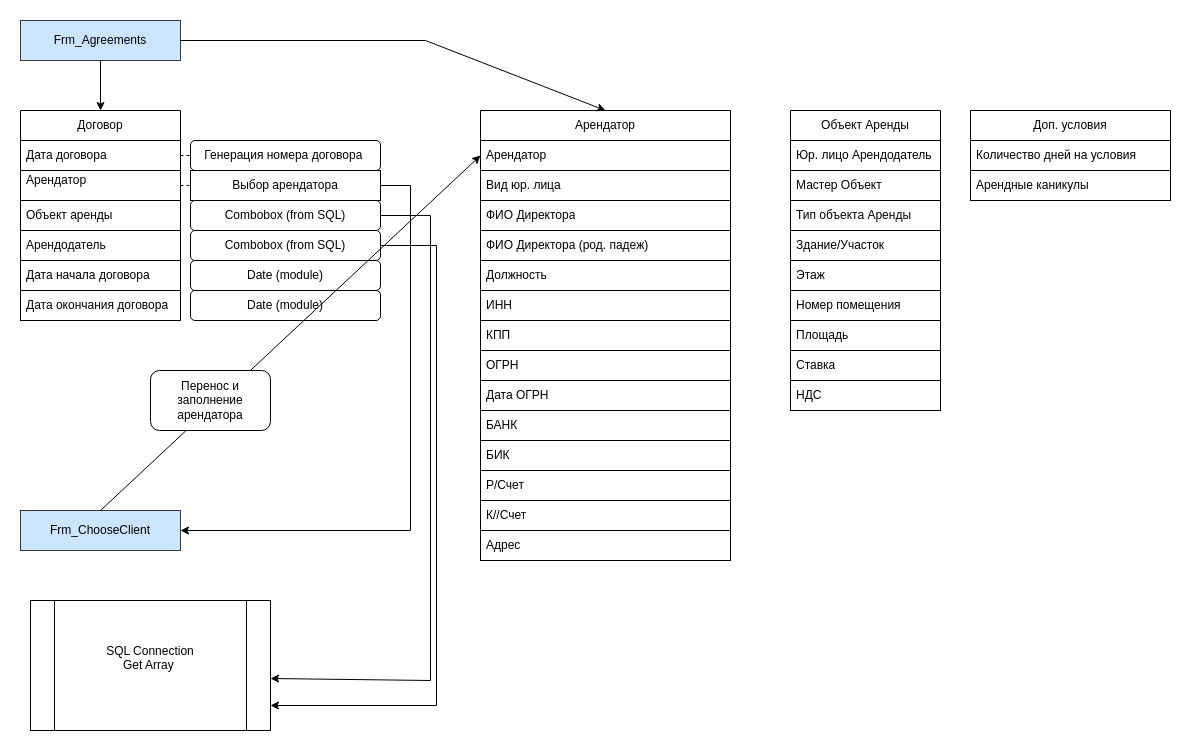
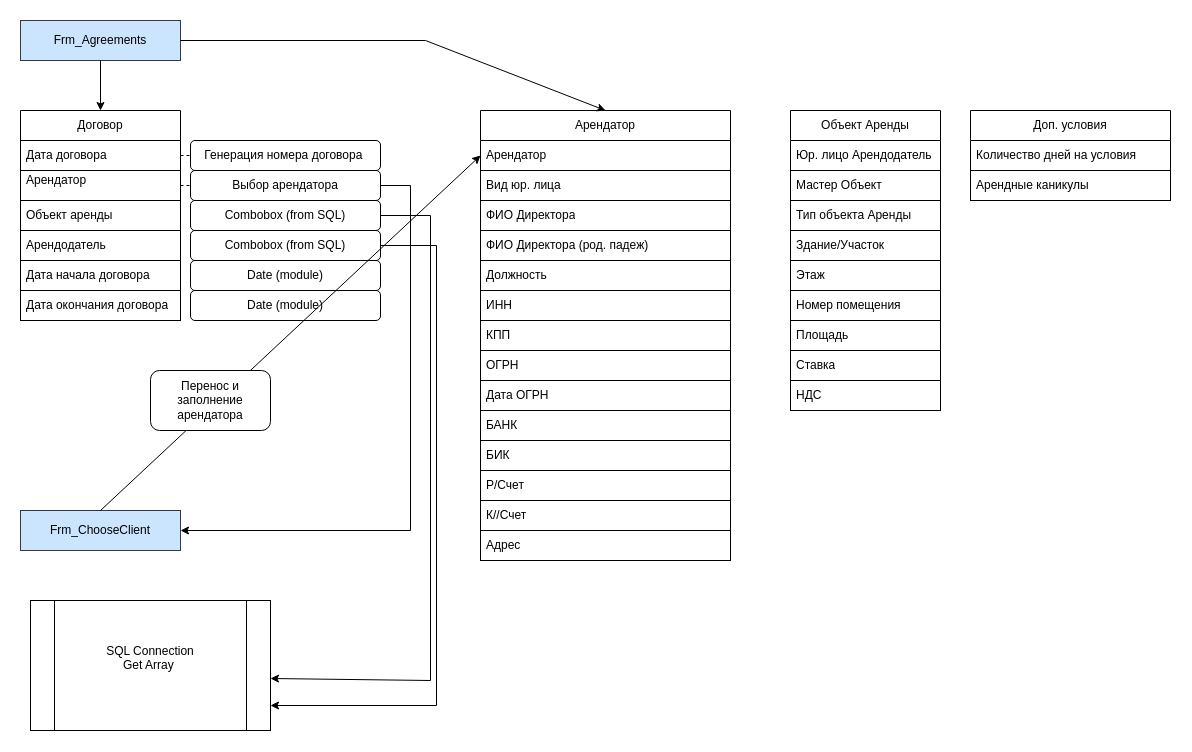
(286, 186) -> (286, 186)
